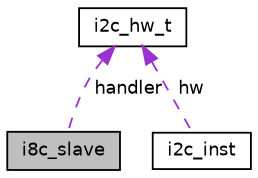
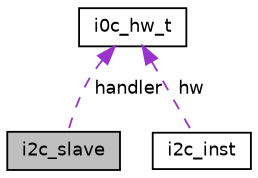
(133, 27) -> (133, 27)
(64, 151) -> (64, 151)
